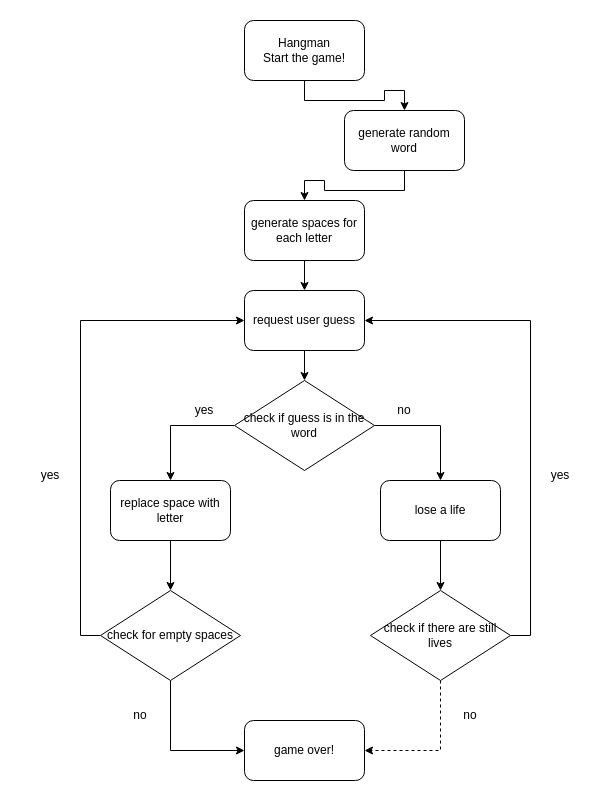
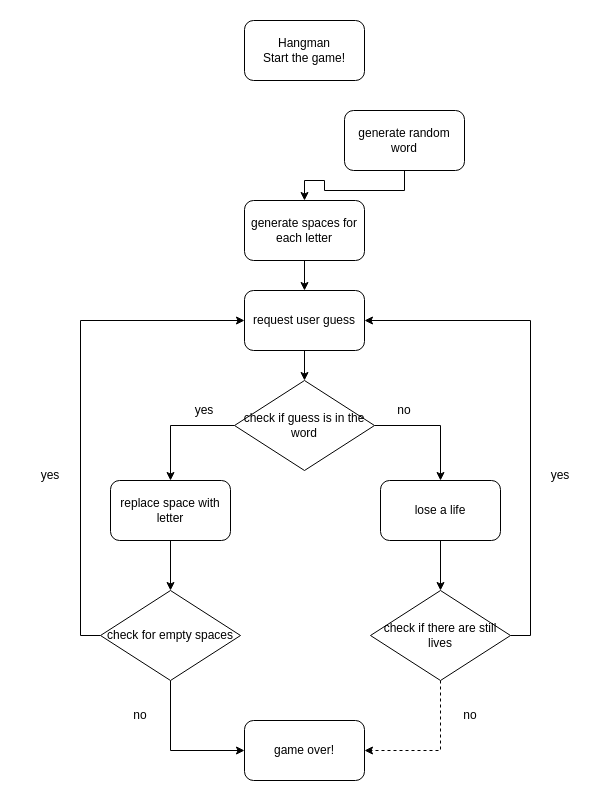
(356, 101) -> none
